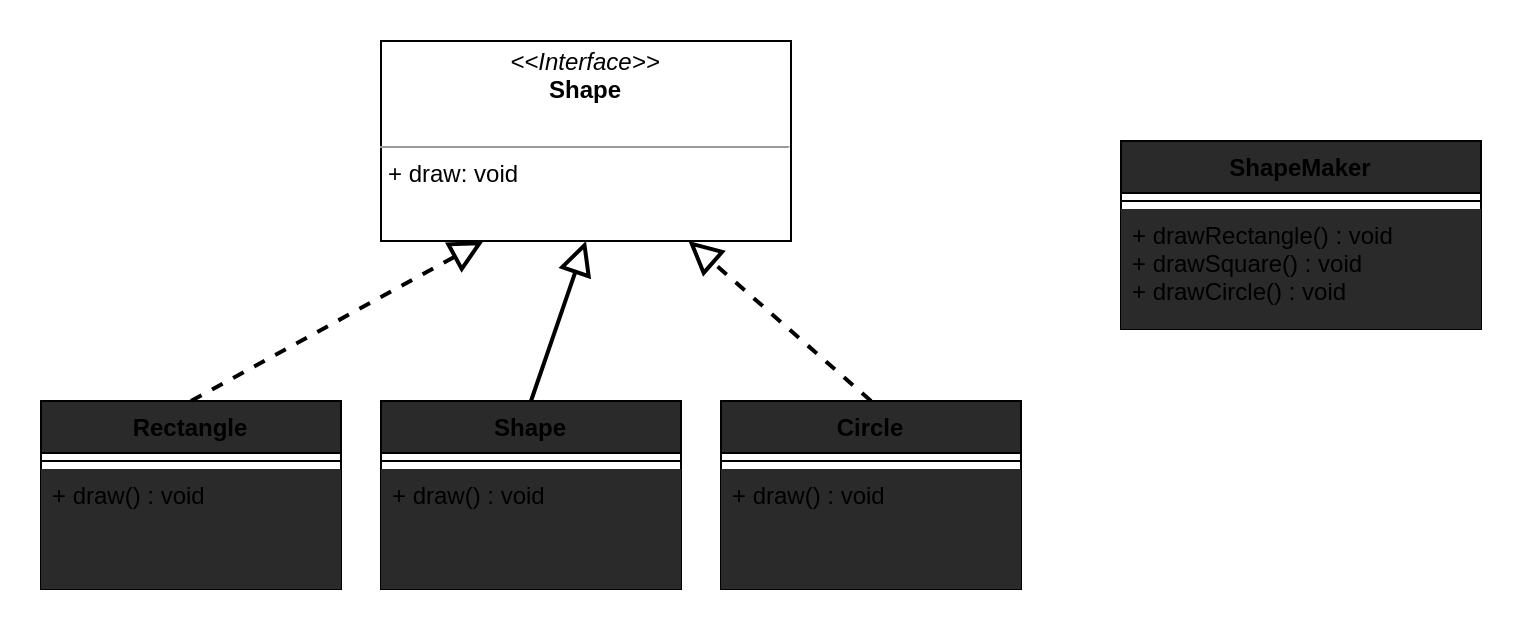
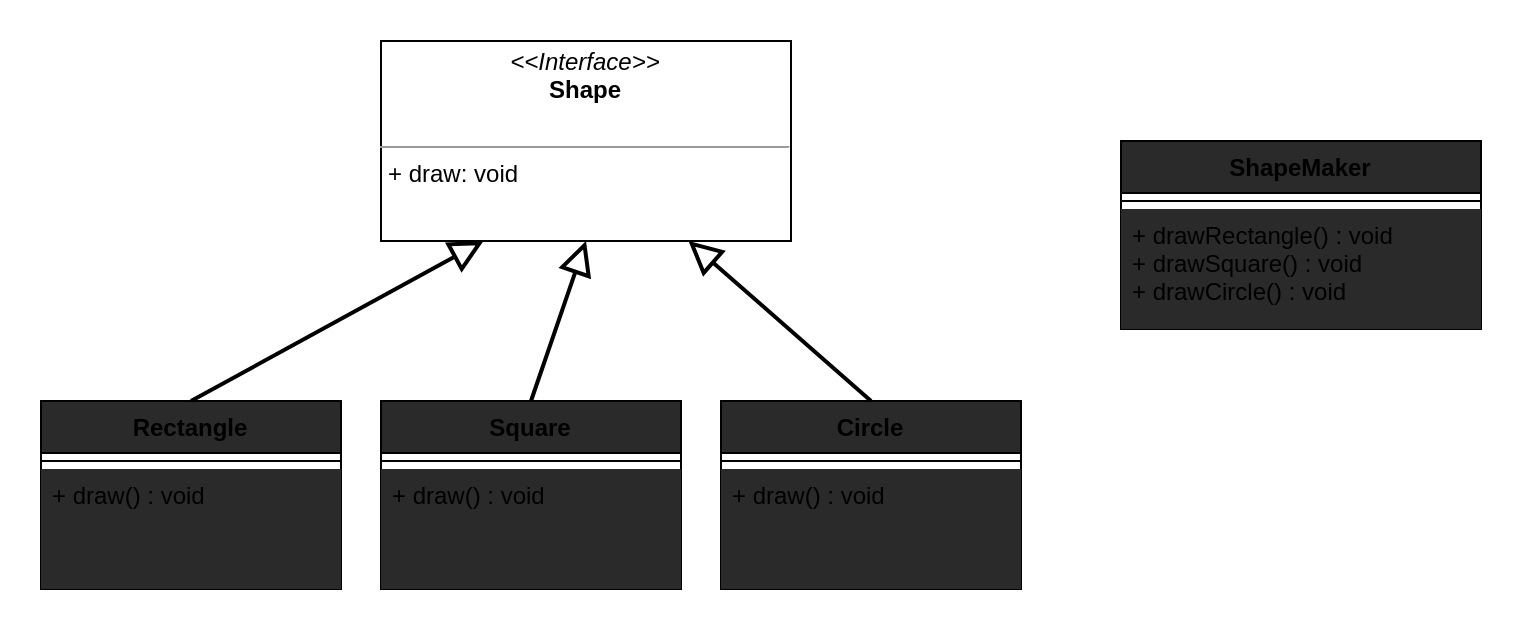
(298, 342) -> (298, 342)
(803, 342) -> (803, 342)
(530, 428) -> (530, 428)
